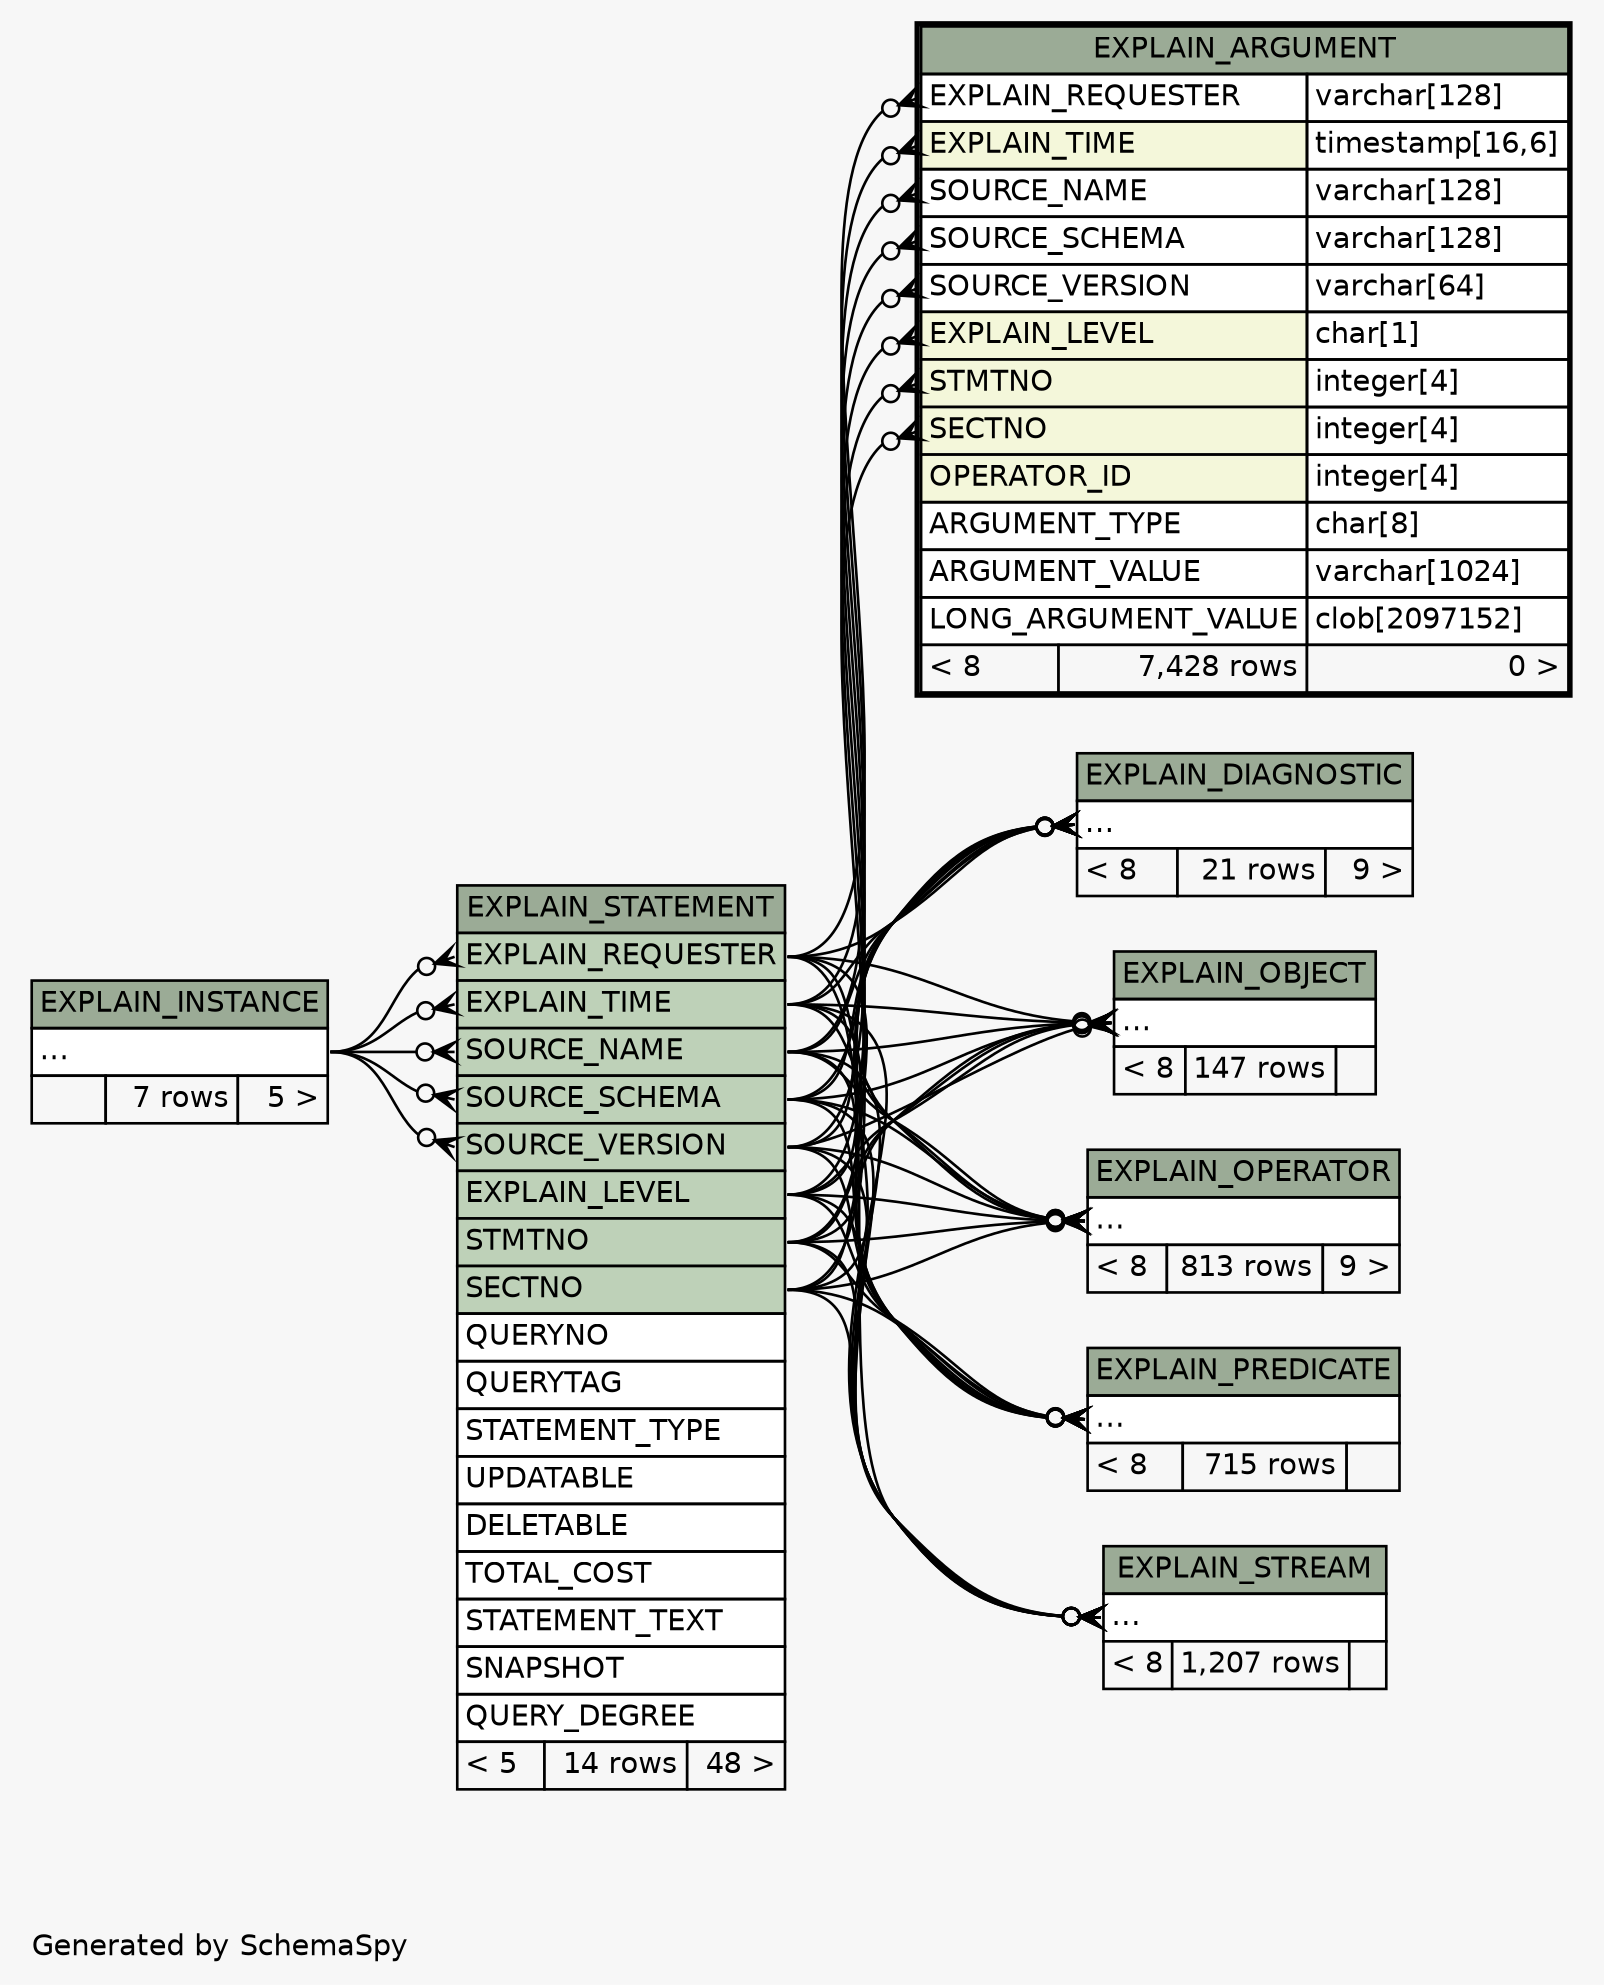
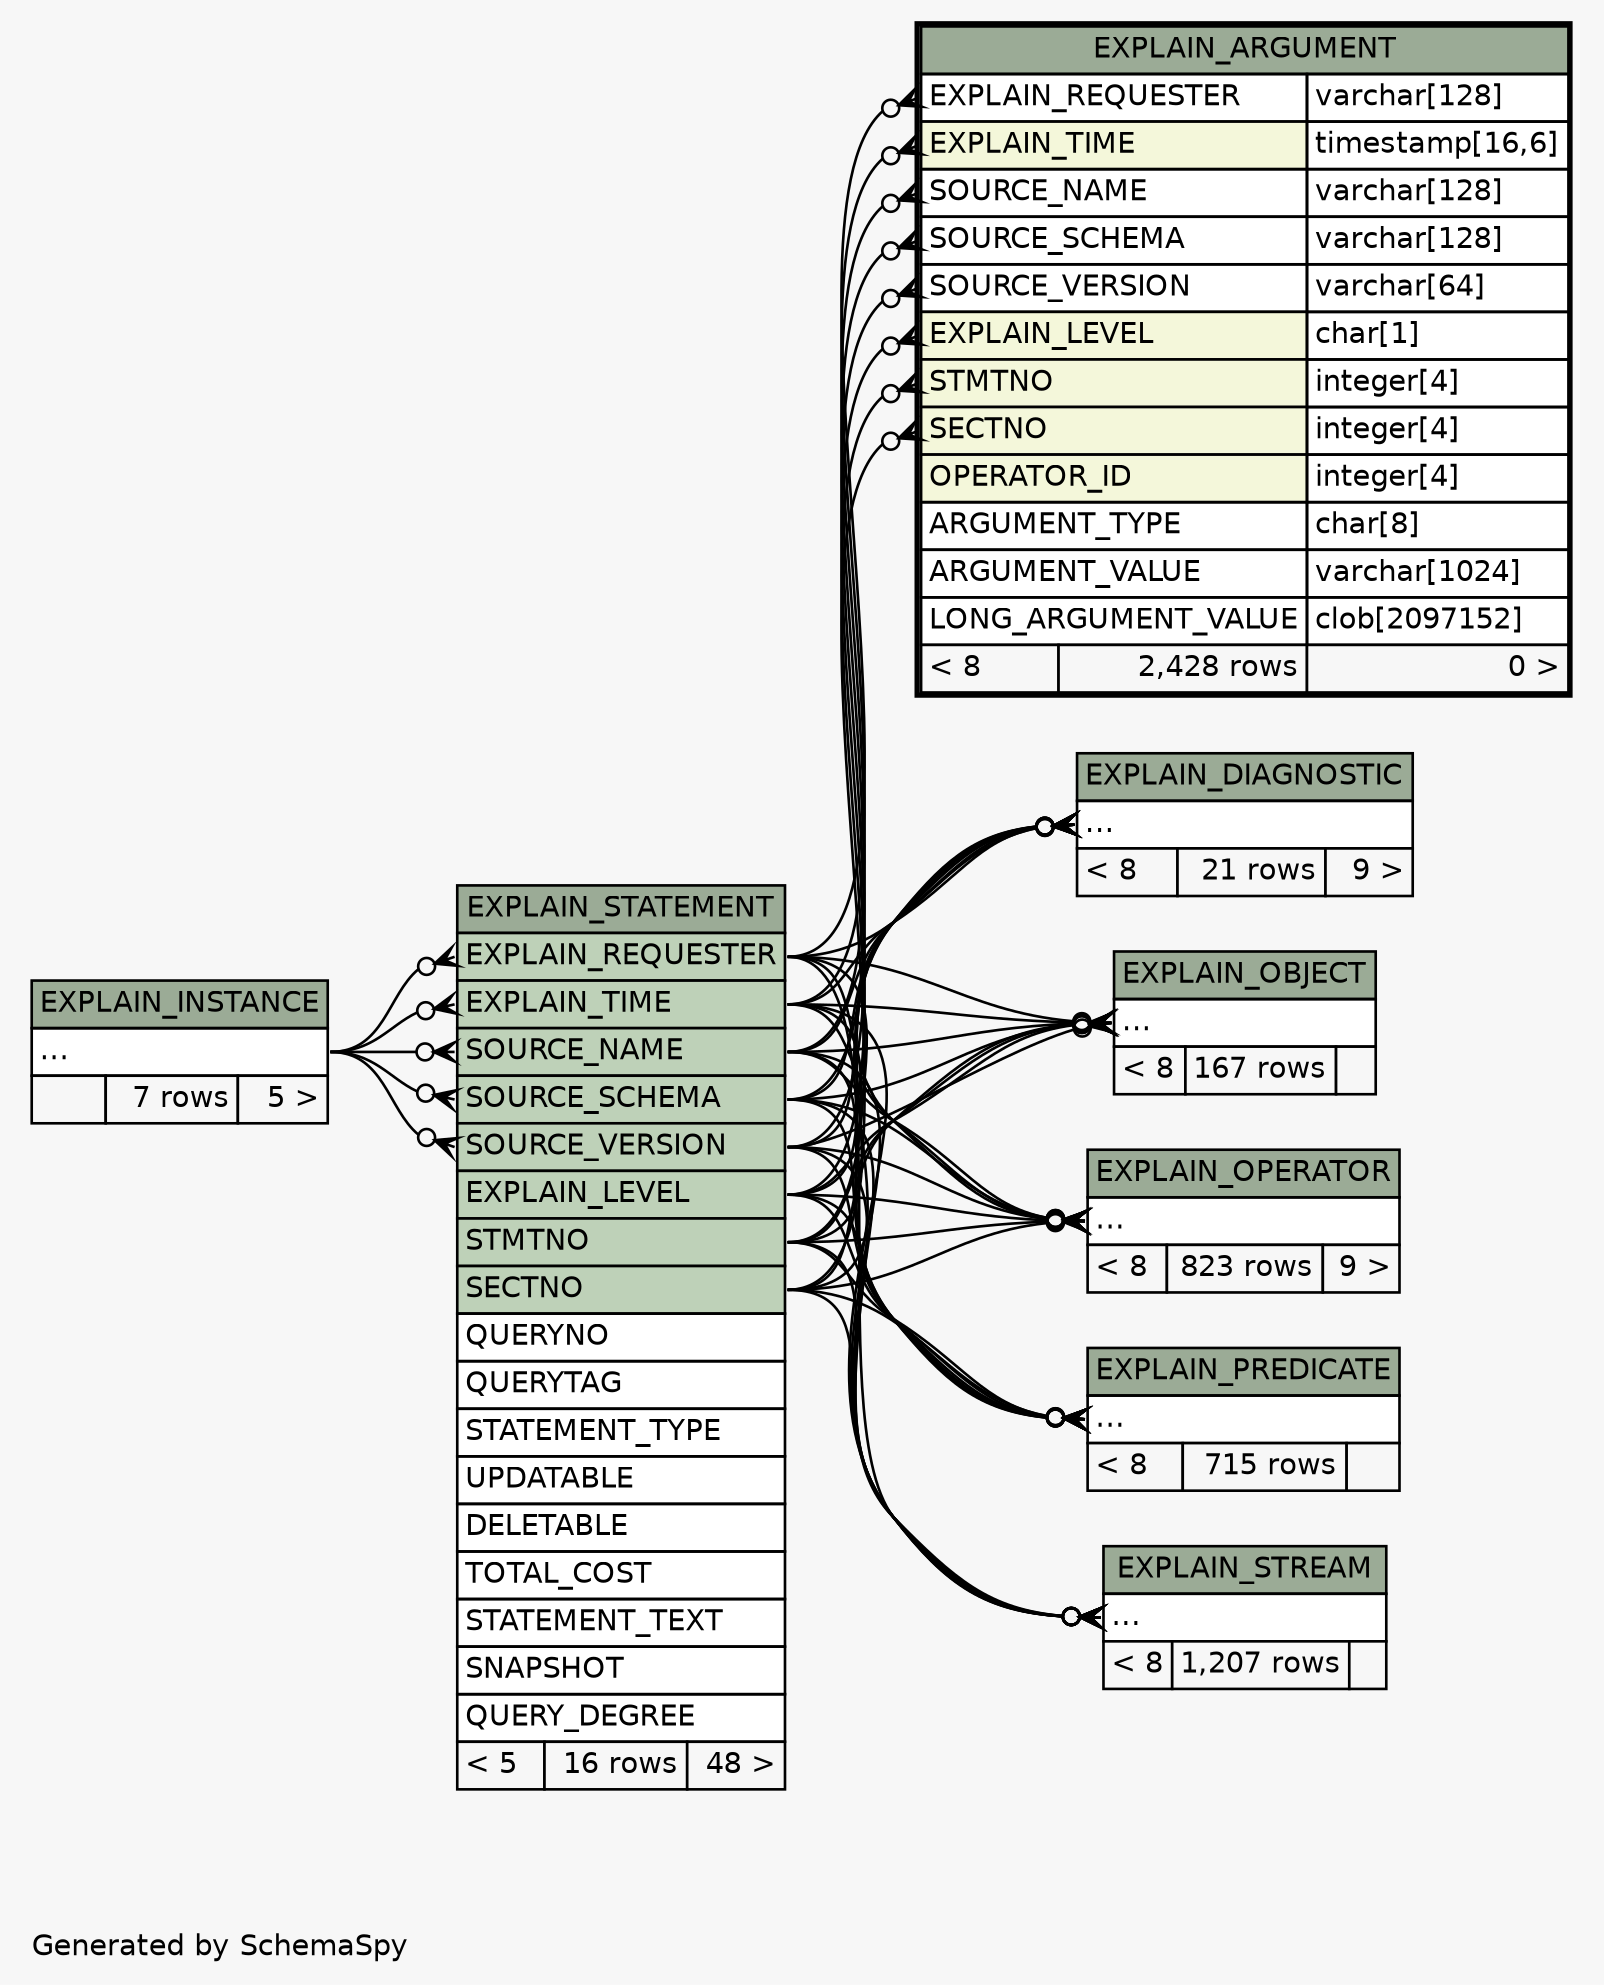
(1218, 667) -> (1218, 667)
(1261, 1069) -> (1261, 1069)
(1248, 1267) -> (1248, 1267)
(621, 1764) -> (621, 1764)
